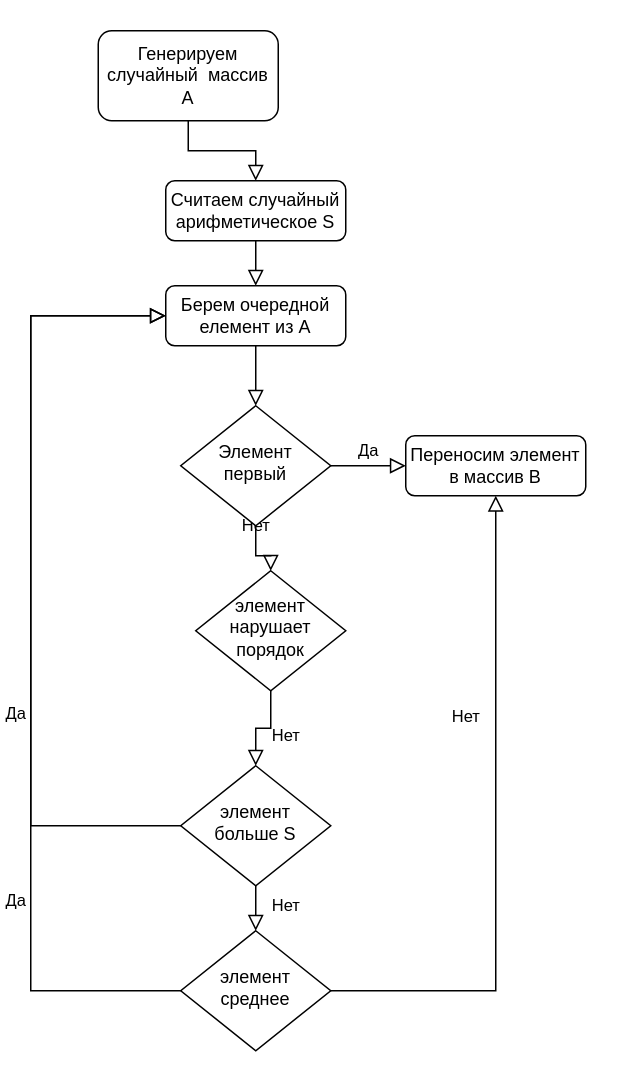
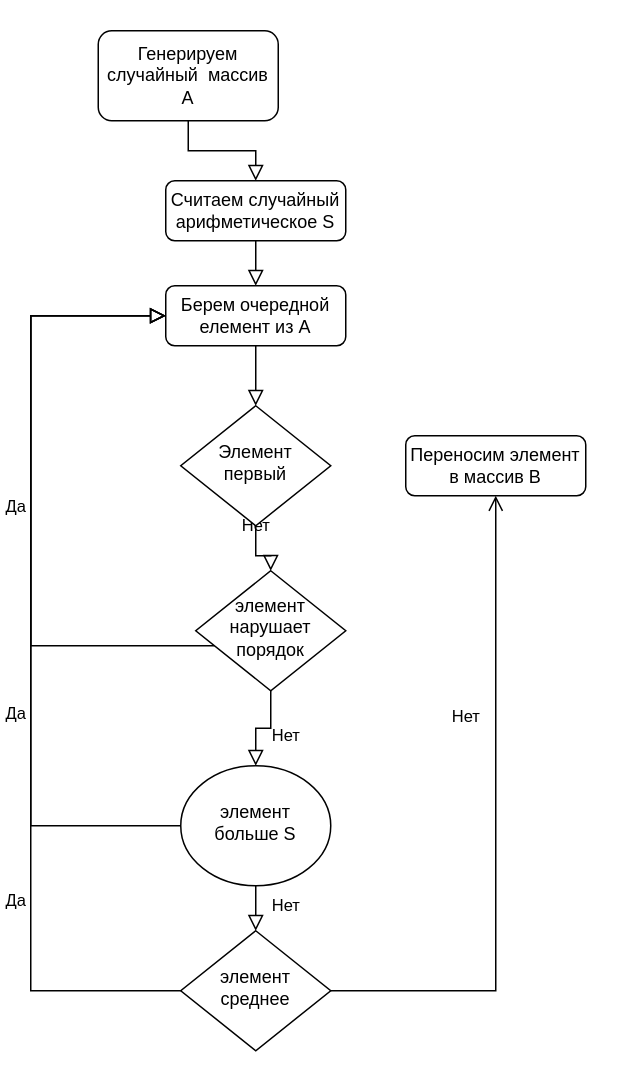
(360, 466) -> none
(496, 512) -> (496, 506)
none -> (123, 646)
(256, 826) -> (256, 826)
